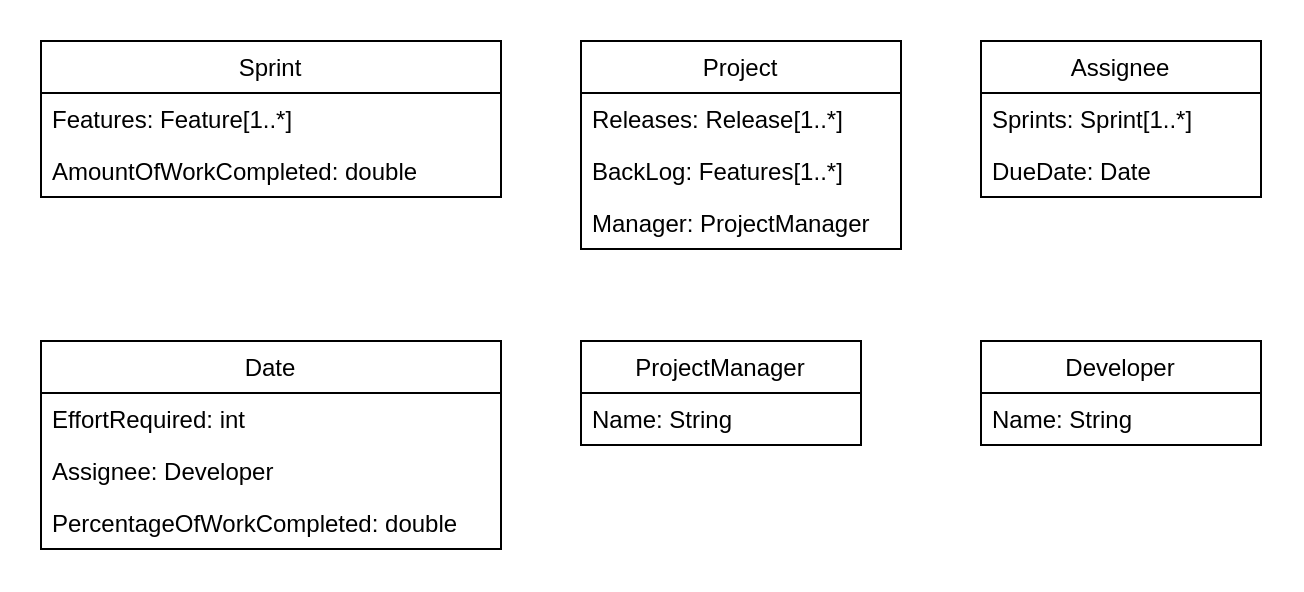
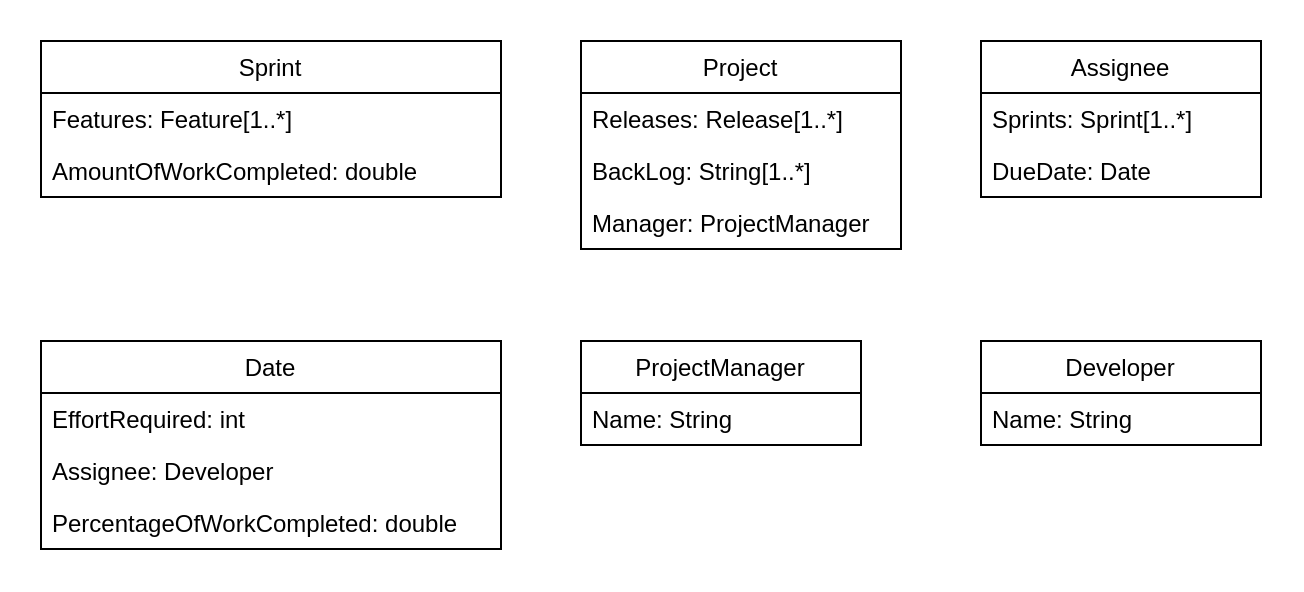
(734, 172) -> (718, 172)
